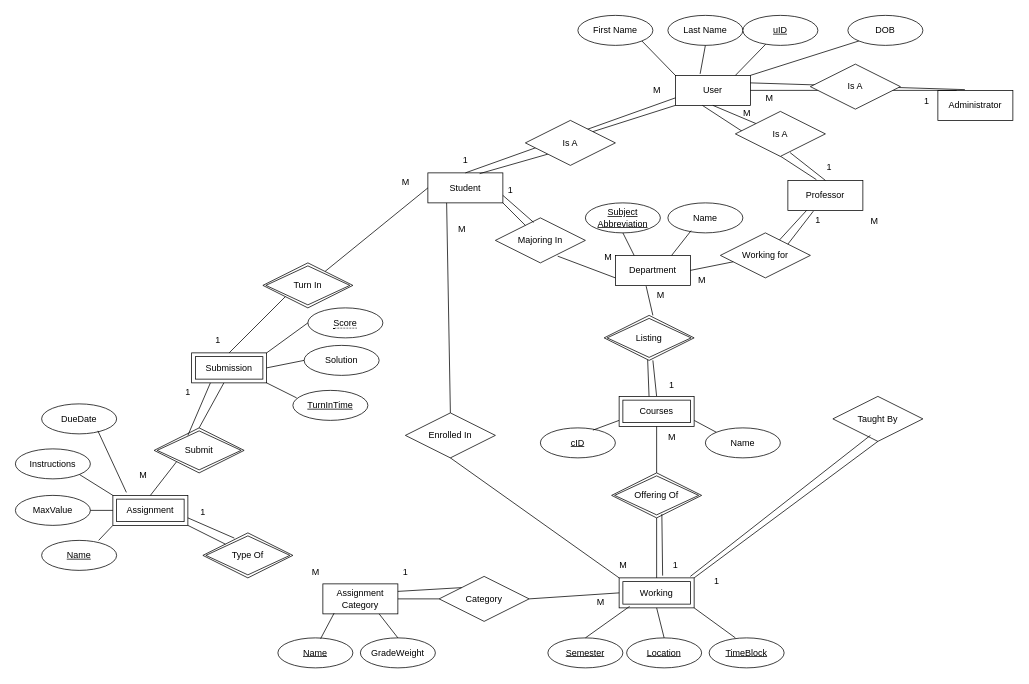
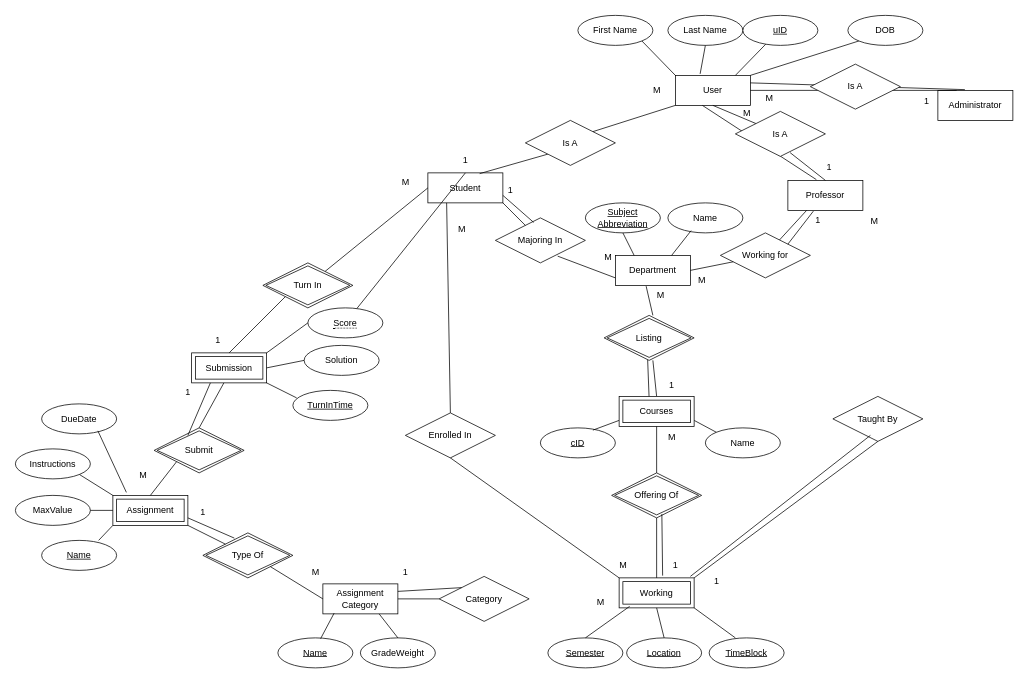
(630, 114) -> (411, 240)
none -> (297, 583)
(574, 596) -> none
